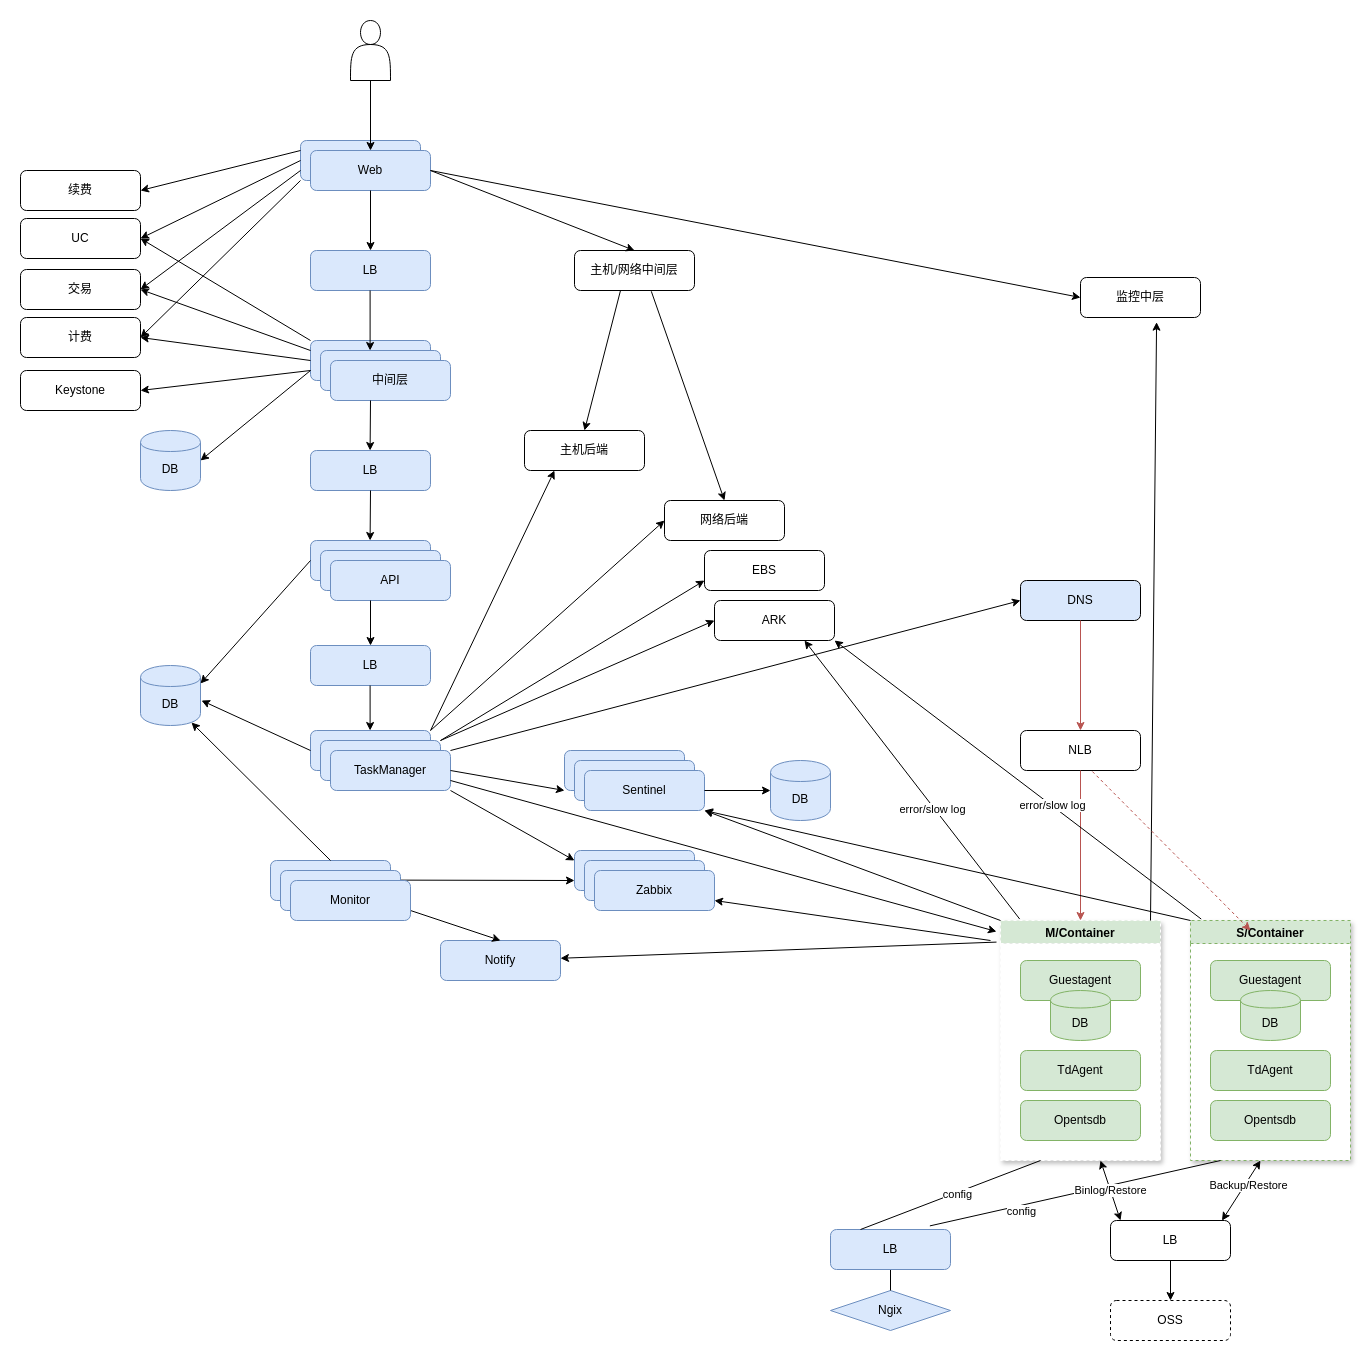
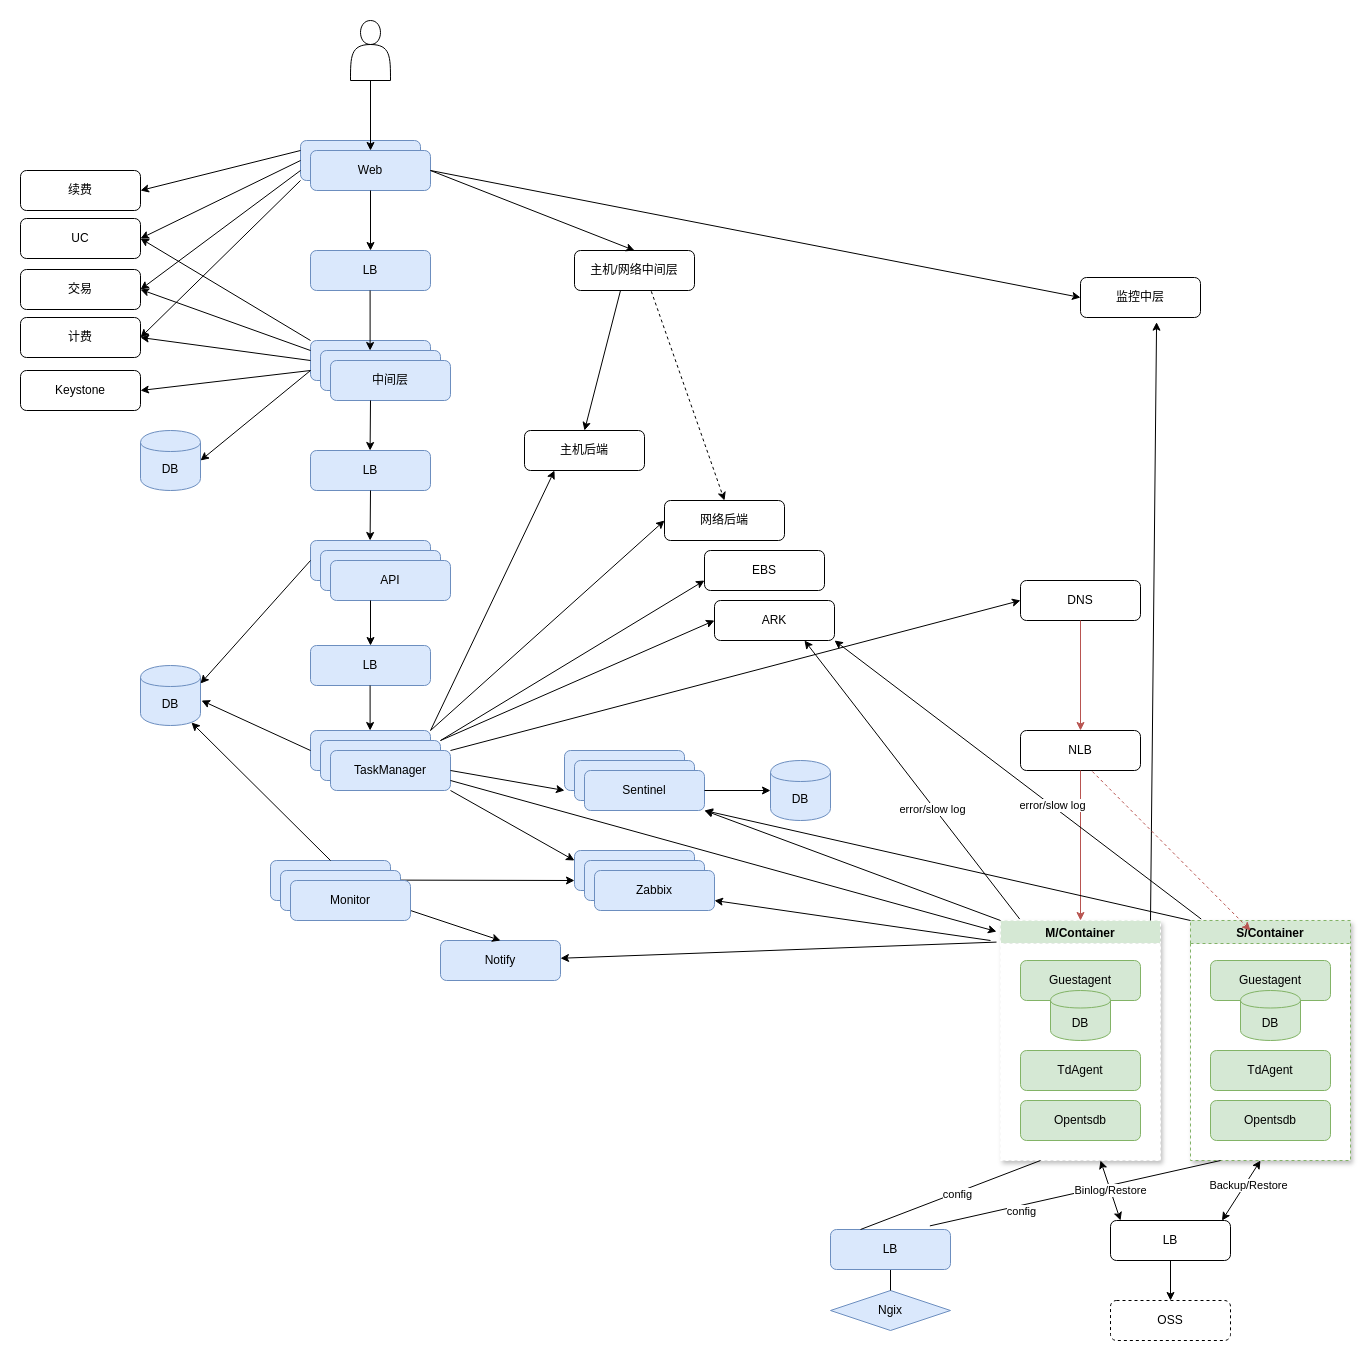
(687, 393) -> (687, 393)
(1081, 601) -> (1081, 601)
